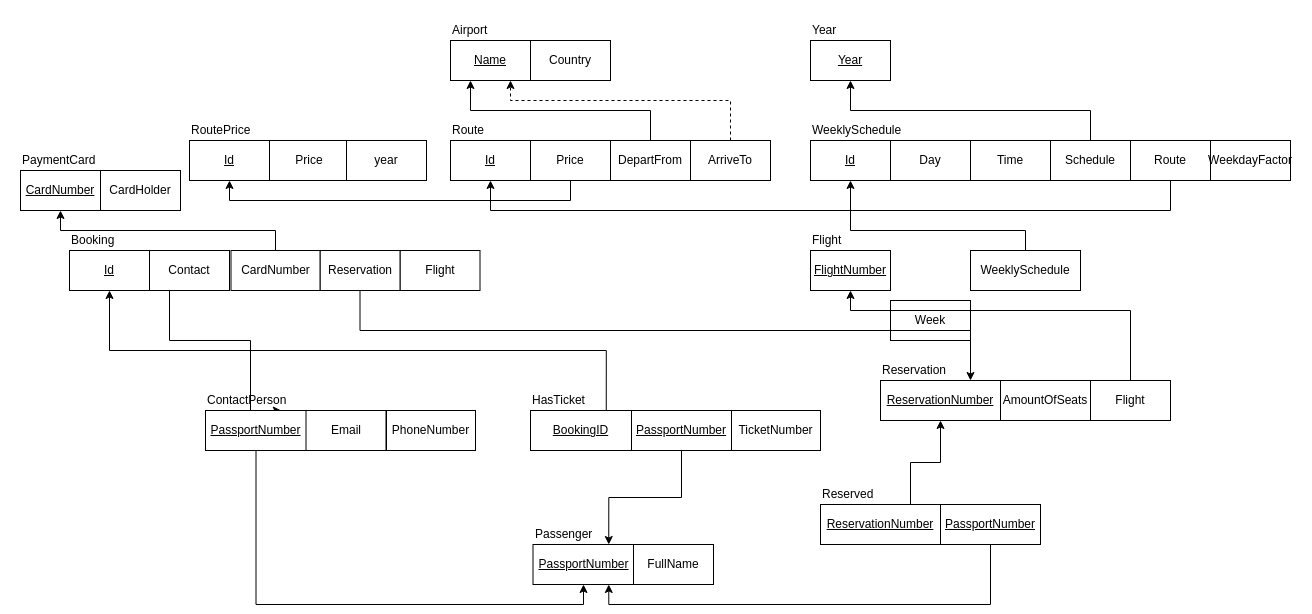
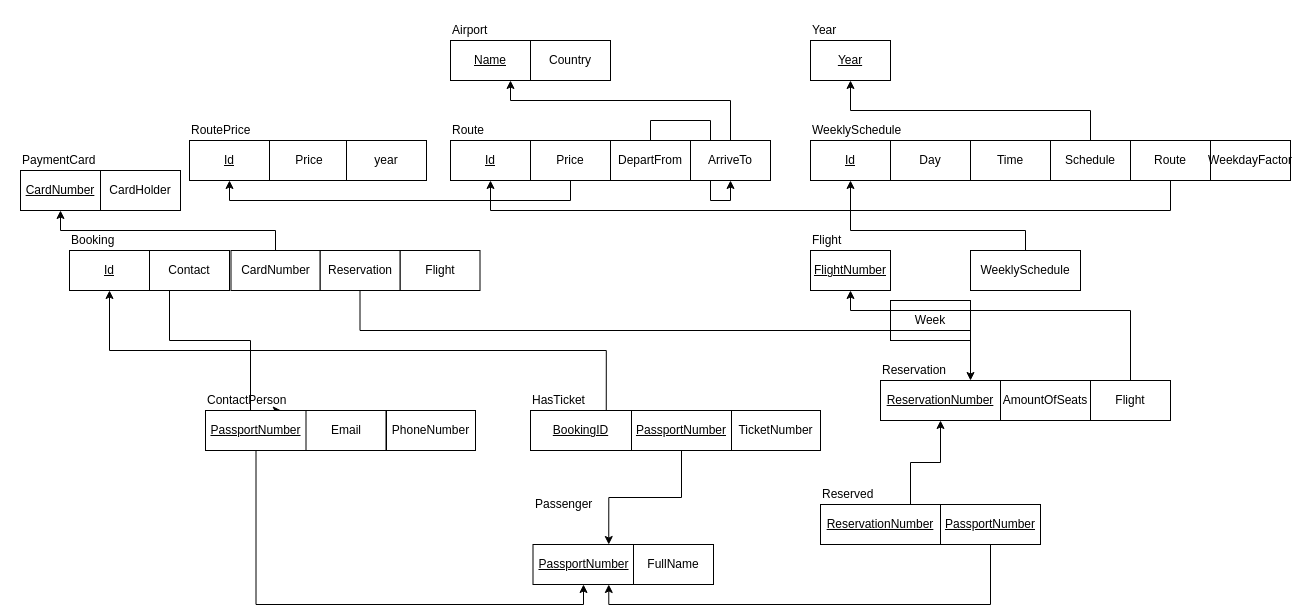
(634, 101) -> (634, 101)
(556, 111) -> (690, 121)
(568, 535) -> (568, 505)
